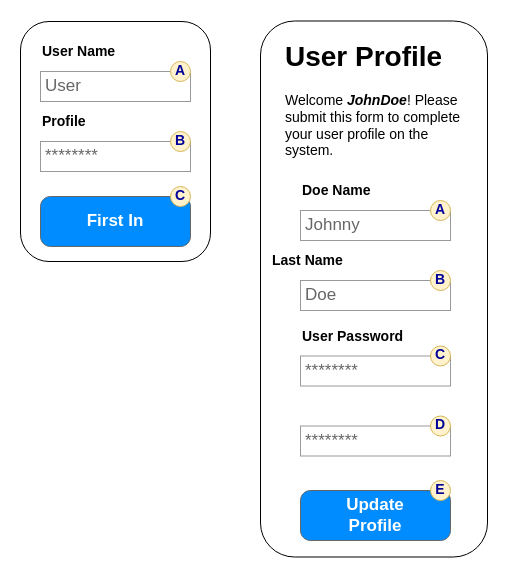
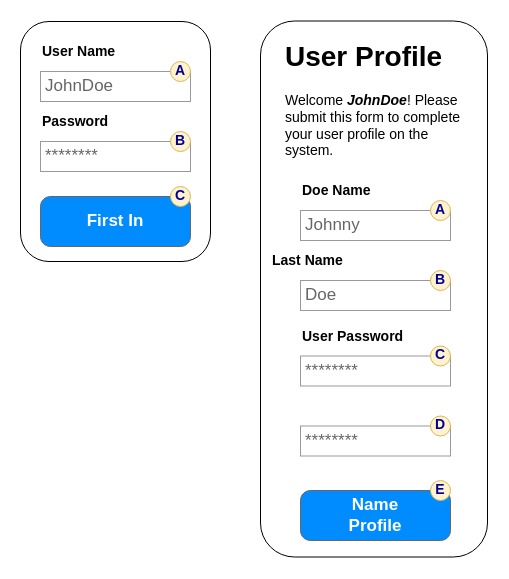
(65, 87) -> (79, 87)
(66, 122) -> (74, 122)
(376, 516) -> (376, 516)
